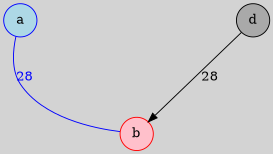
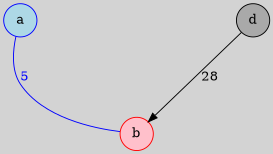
(25, 77) -> (25, 77)
